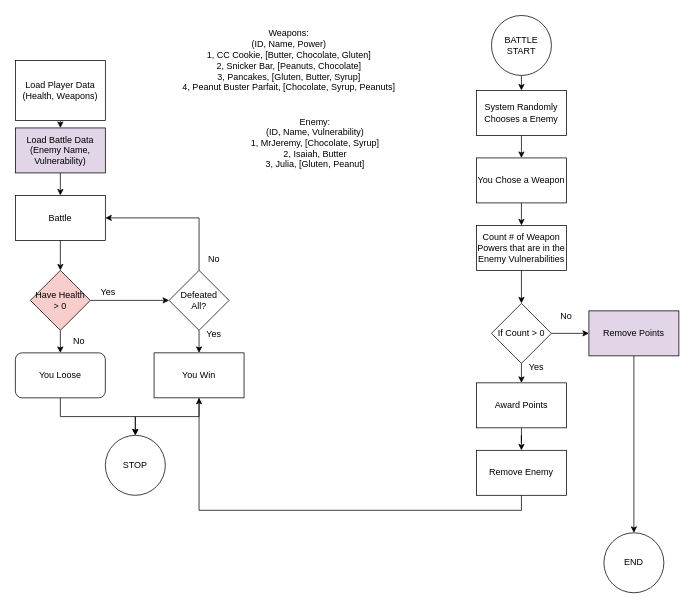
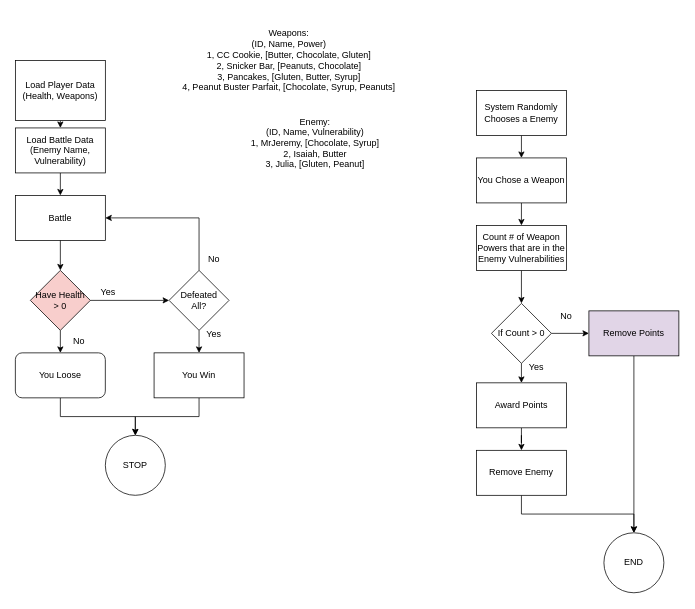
(522, 45) -> none
(522, 80) -> none
(60, 150) -> (60, 150)
(315, 510) -> (574, 514)
